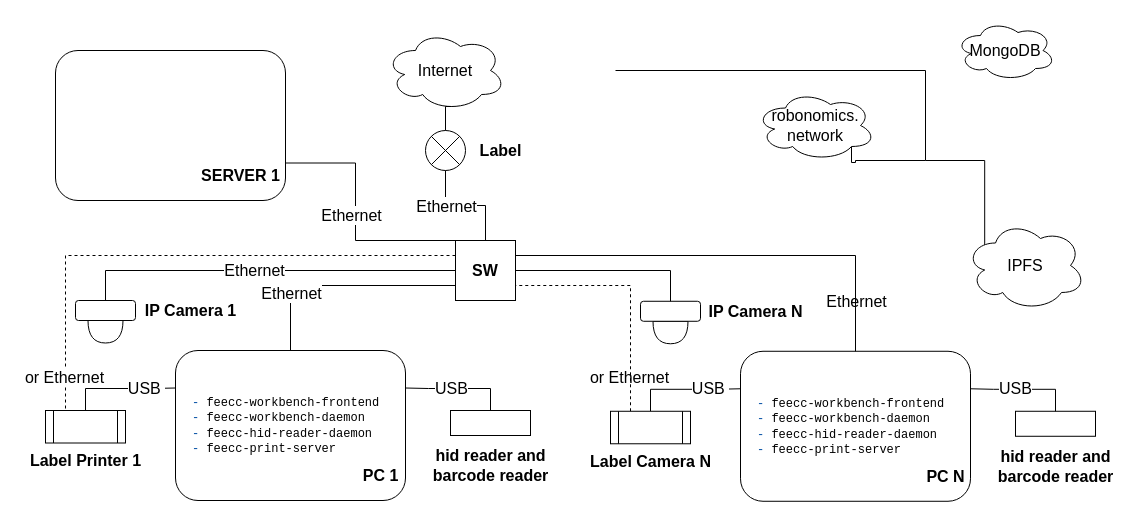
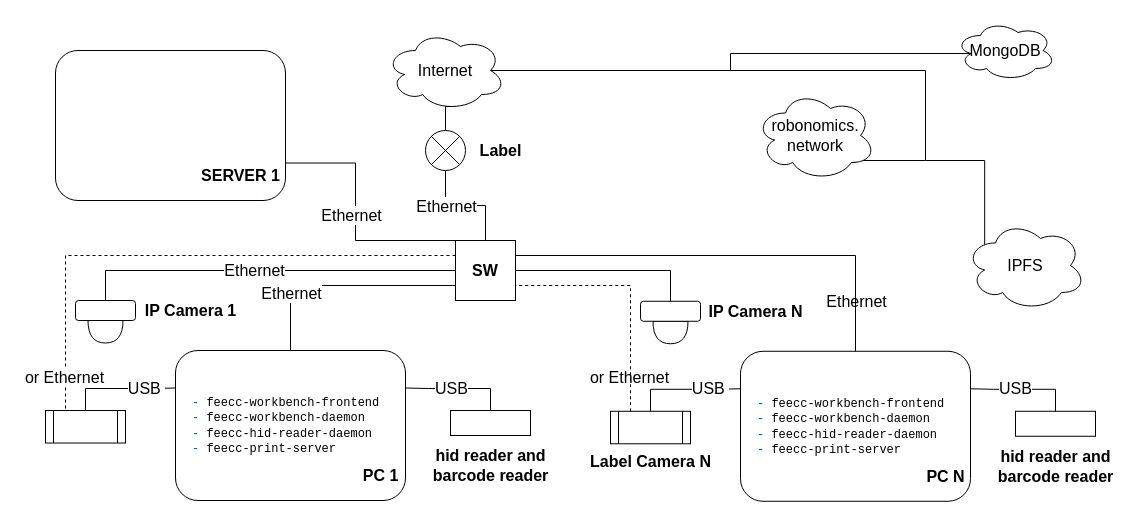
none -> (844, 54)
(816, 126) -> (816, 136)
(86, 461) -> none
